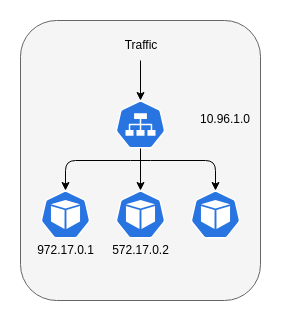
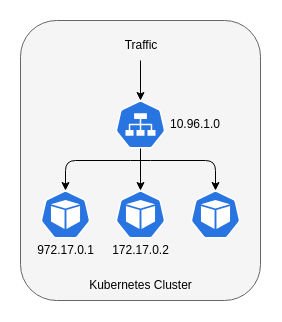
(226, 120) -> (196, 125)
(141, 251) -> (141, 251)
none -> (141, 286)
